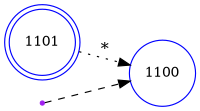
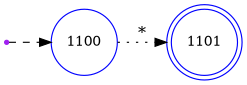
(99, 57) -> (136, 42)
